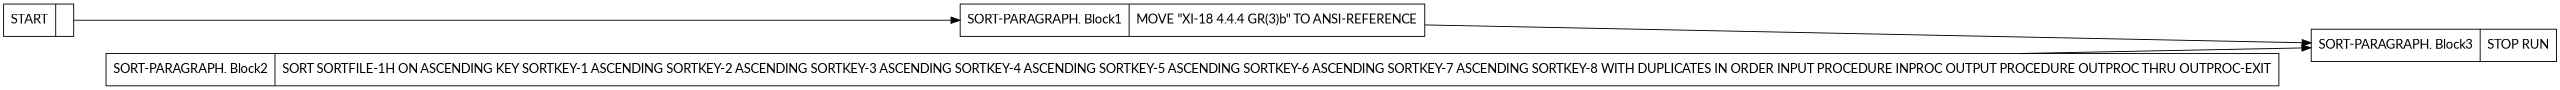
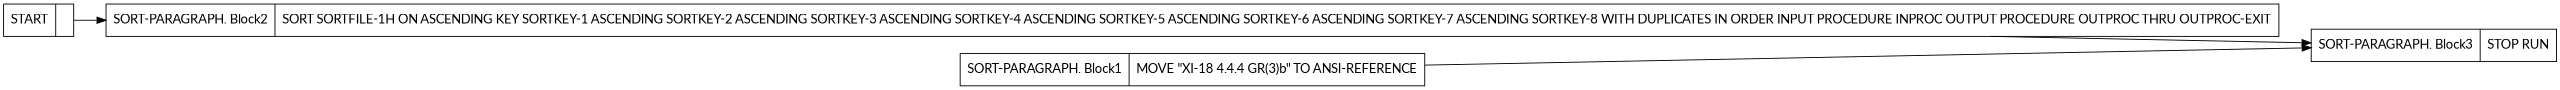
(512, 20) -> (85, 20)
